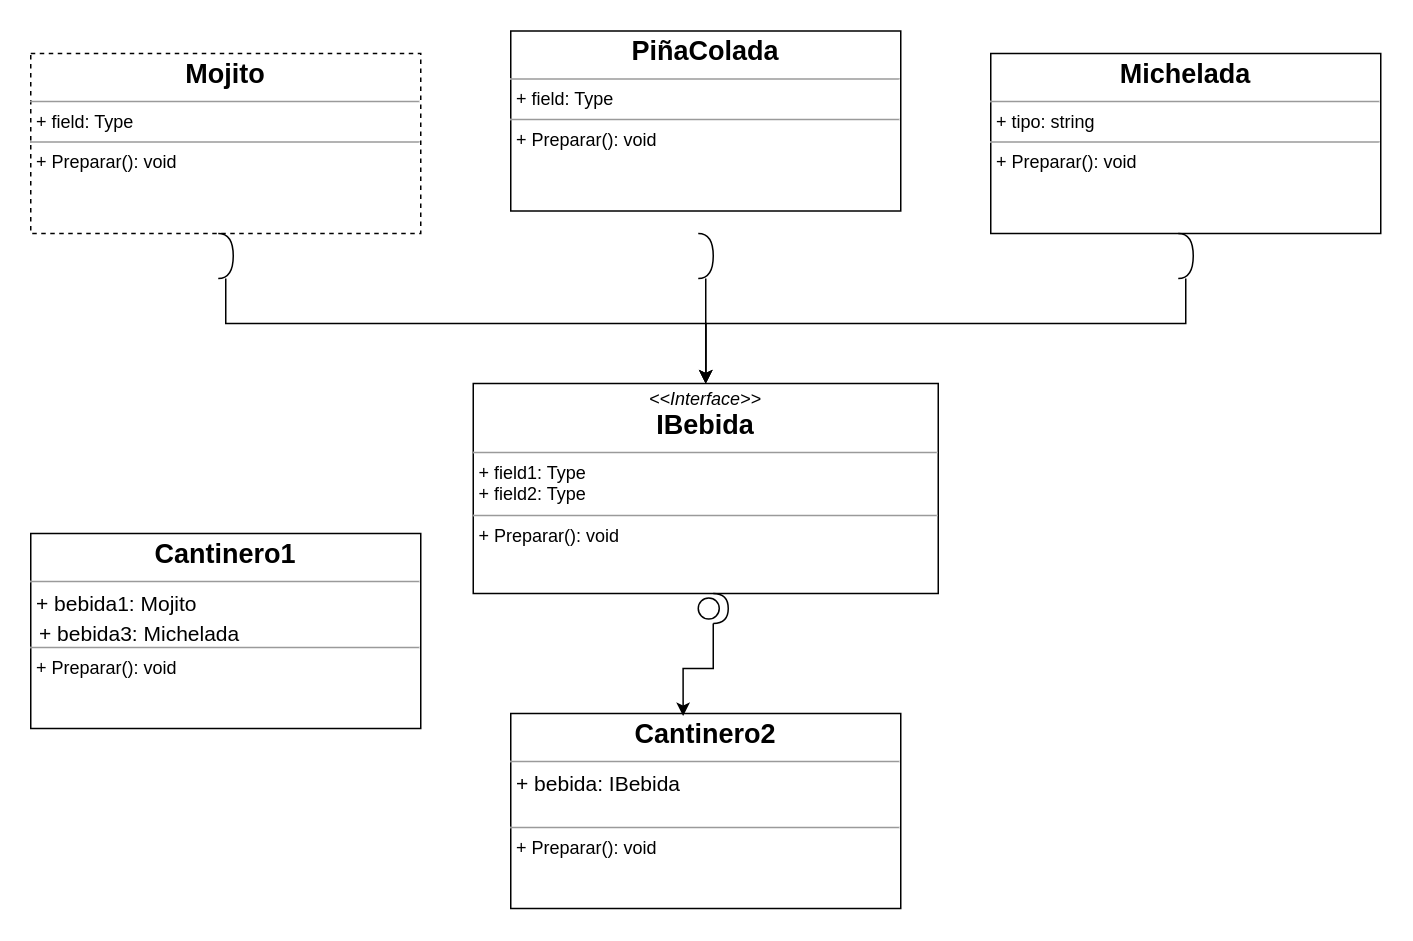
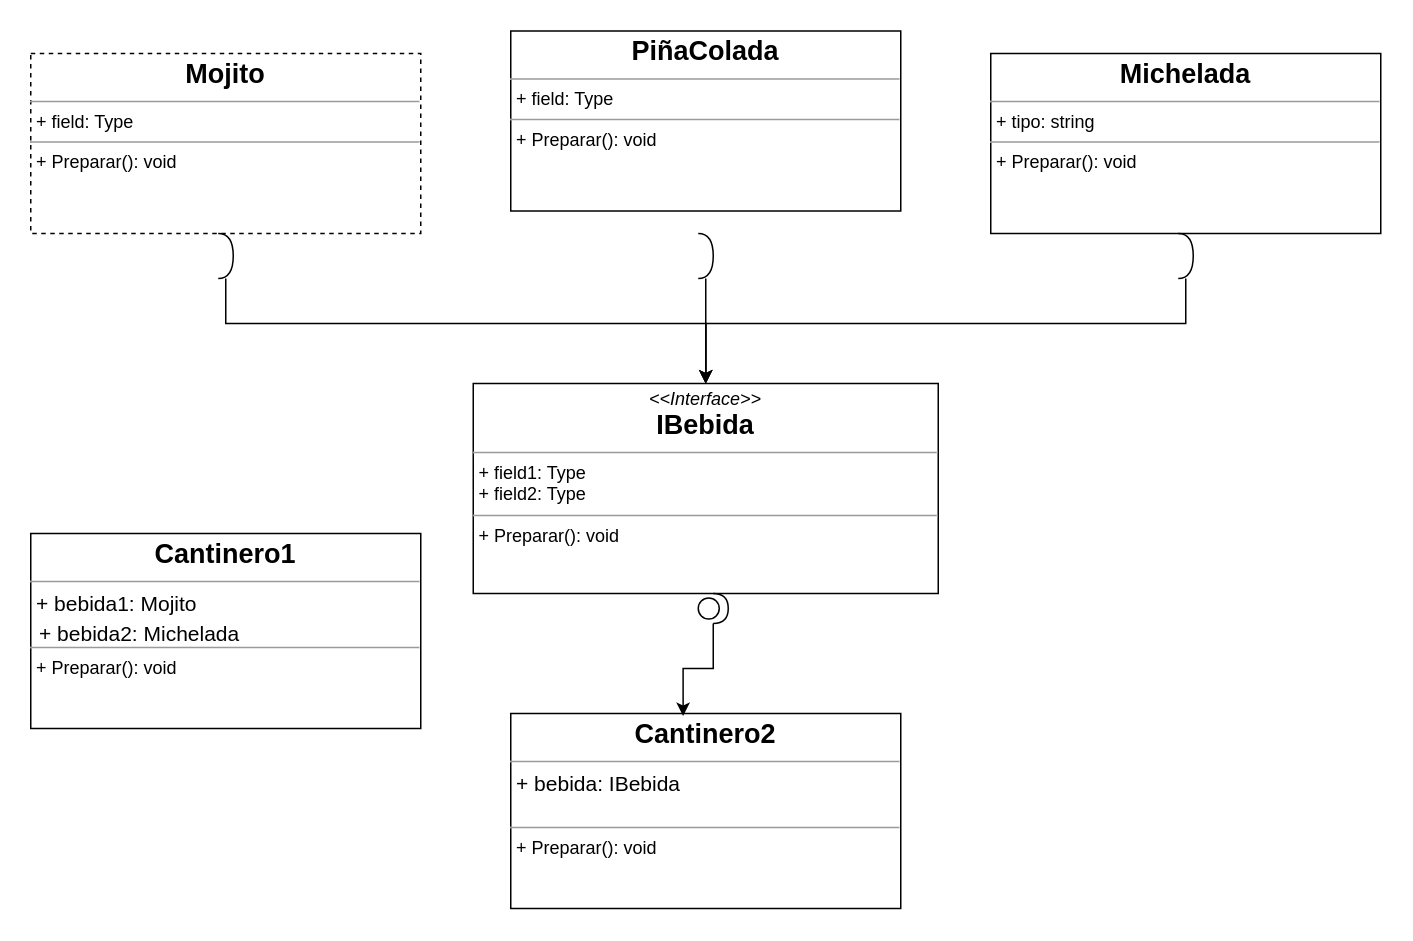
(140, 634) -> (140, 634)
